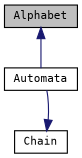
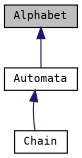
(48, 105) -> (34, 116)
